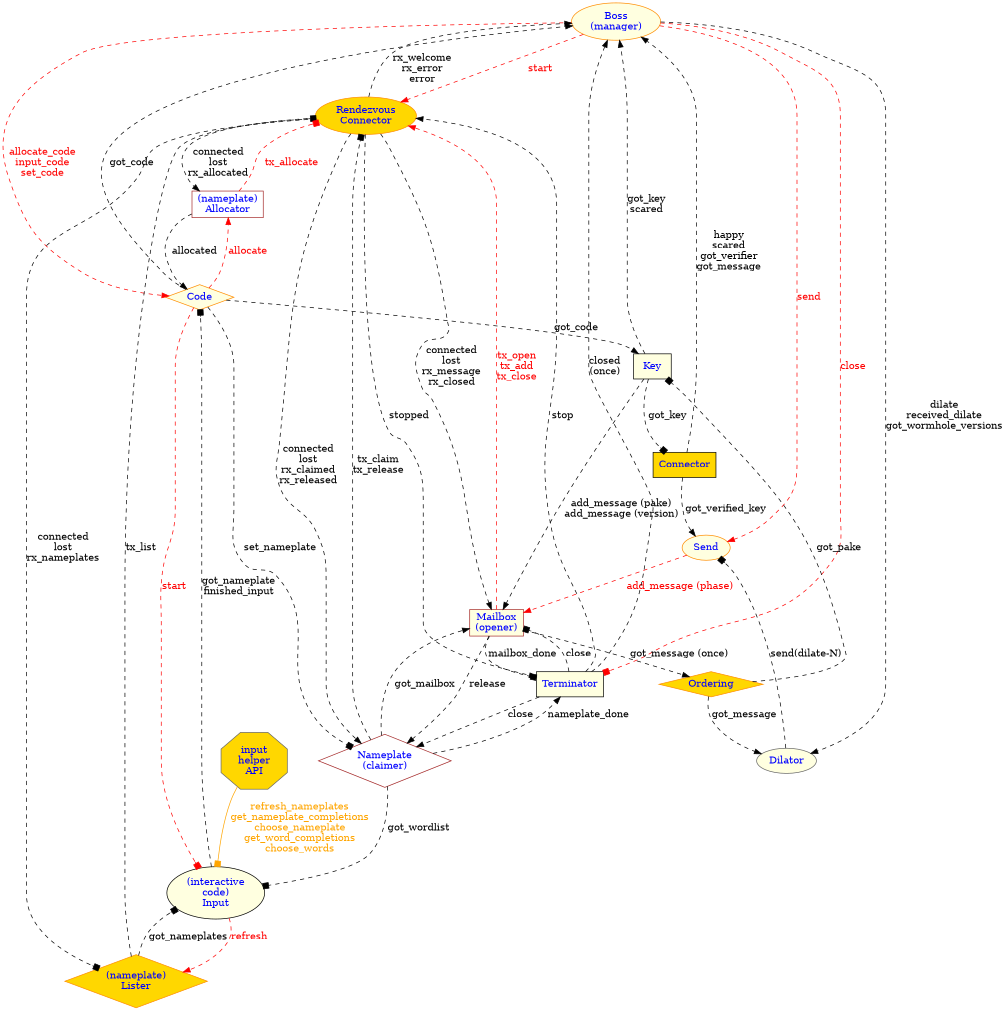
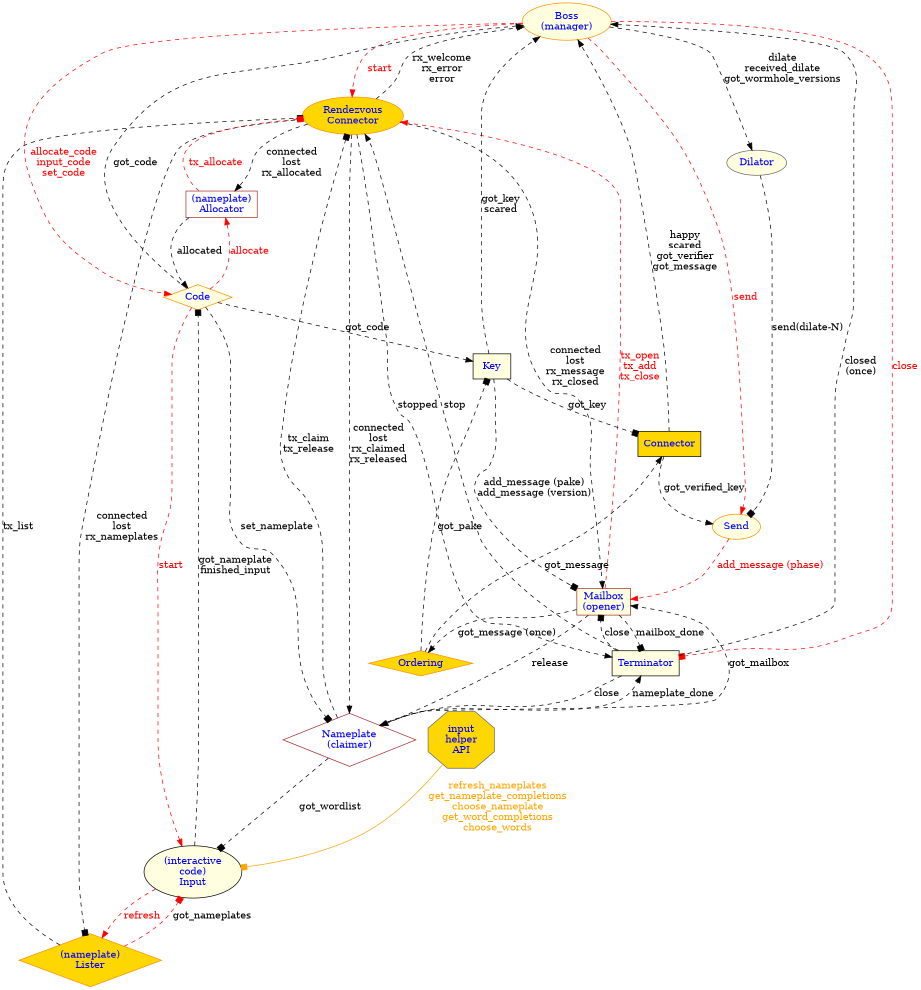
(571, 488) -> (478, 499)
(161, 586) -> (158, 572)
(721, 732) -> (541, 557)
(150, 930) -> (154, 929)
